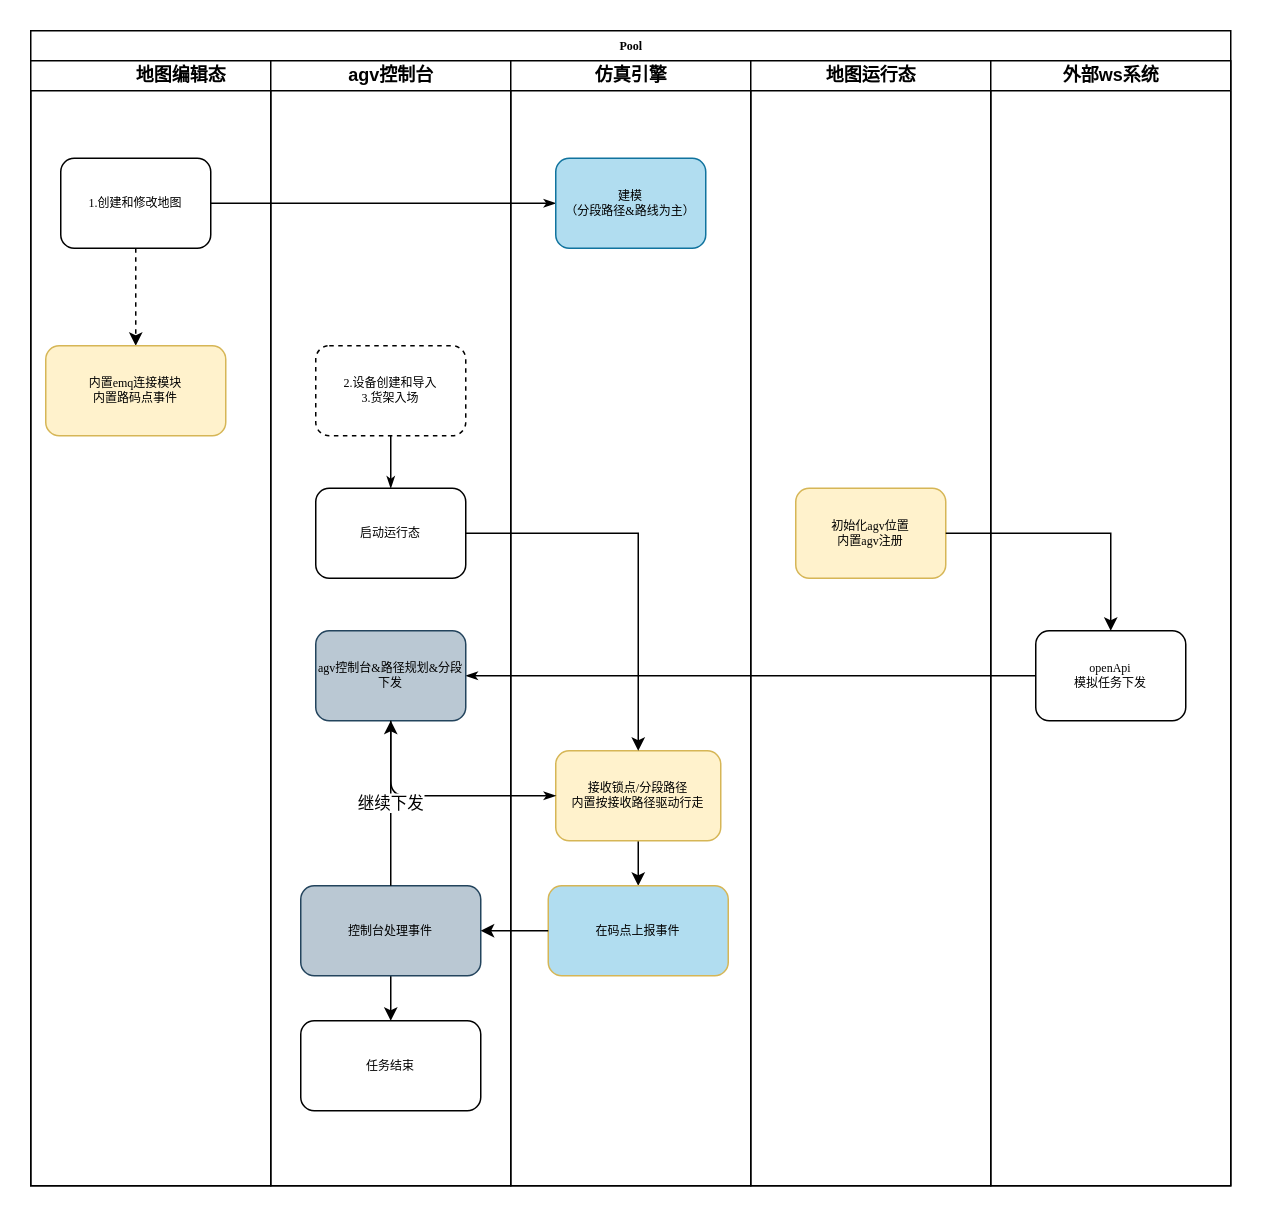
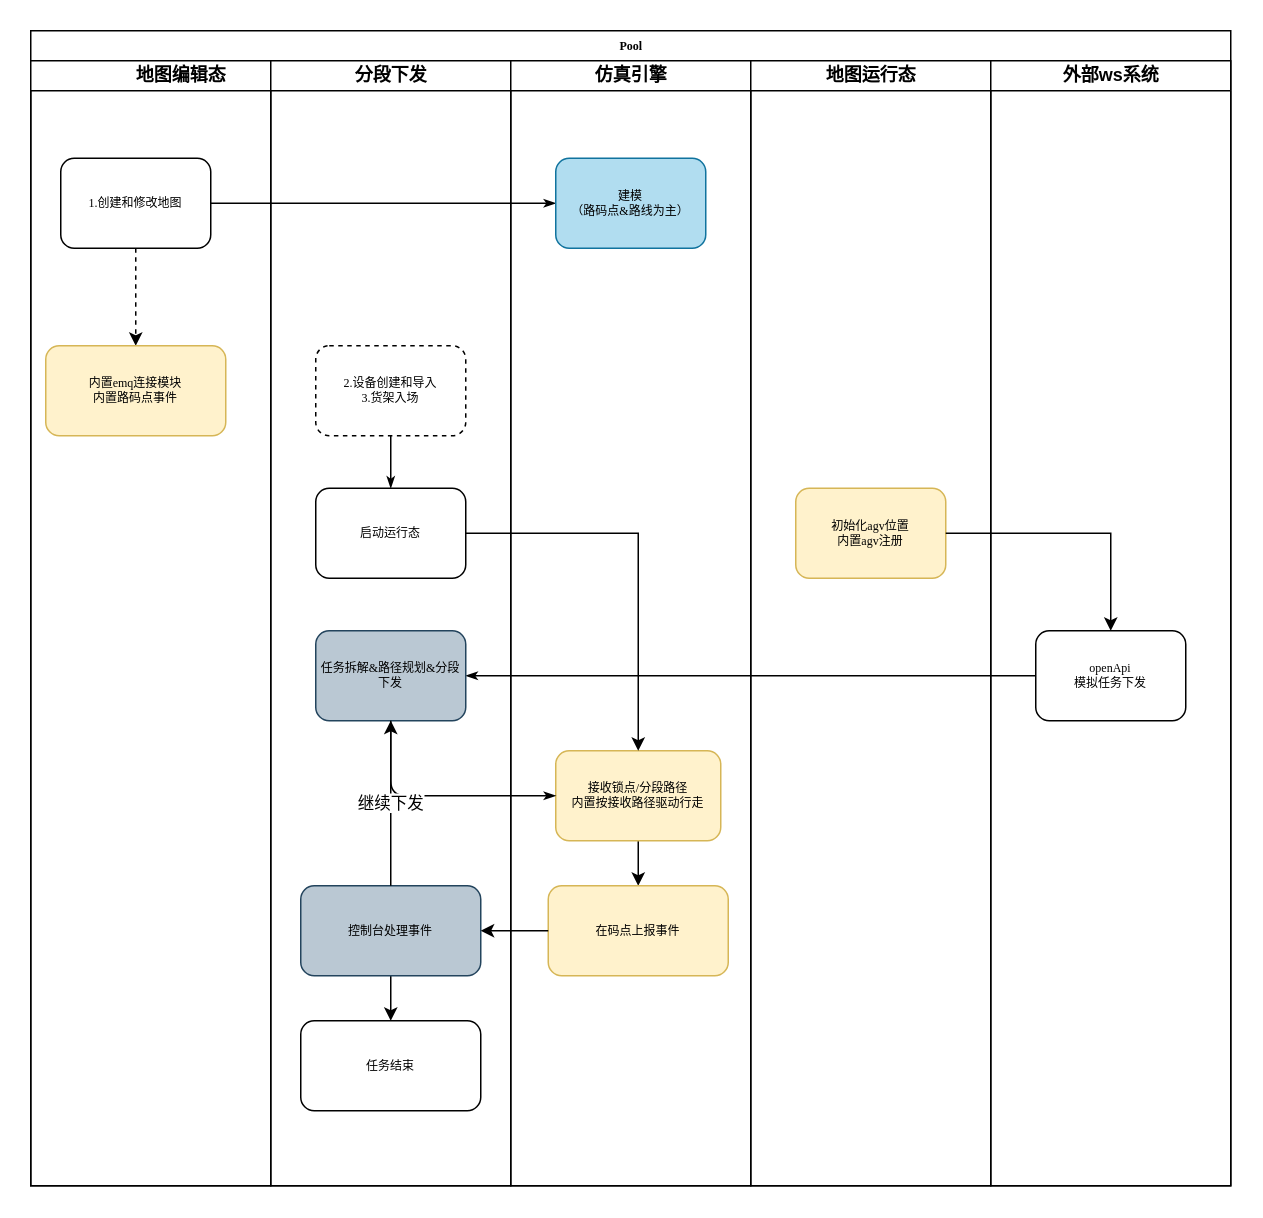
(392, 76) -> (392, 76)
(631, 203) -> (631, 203)
(391, 676) -> (391, 676)
(638, 931) -> (638, 931)
